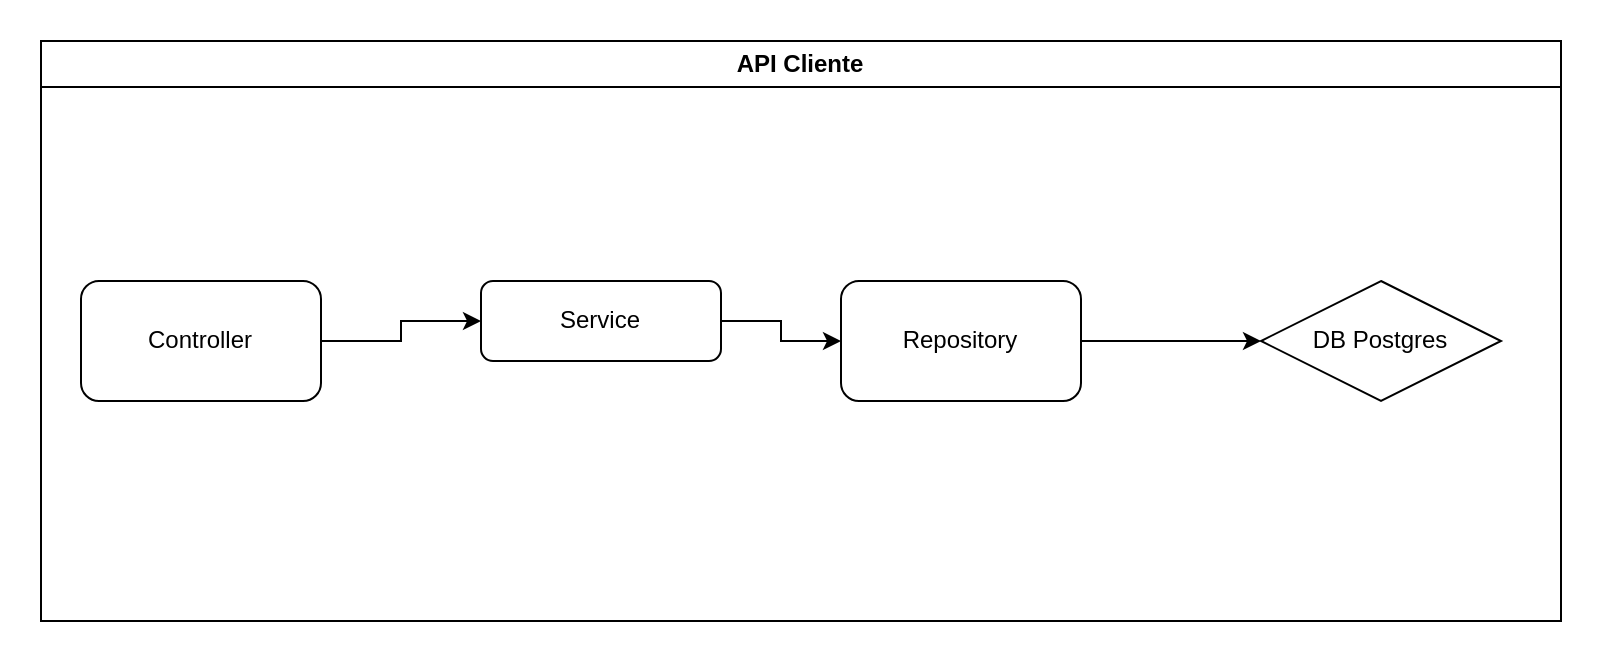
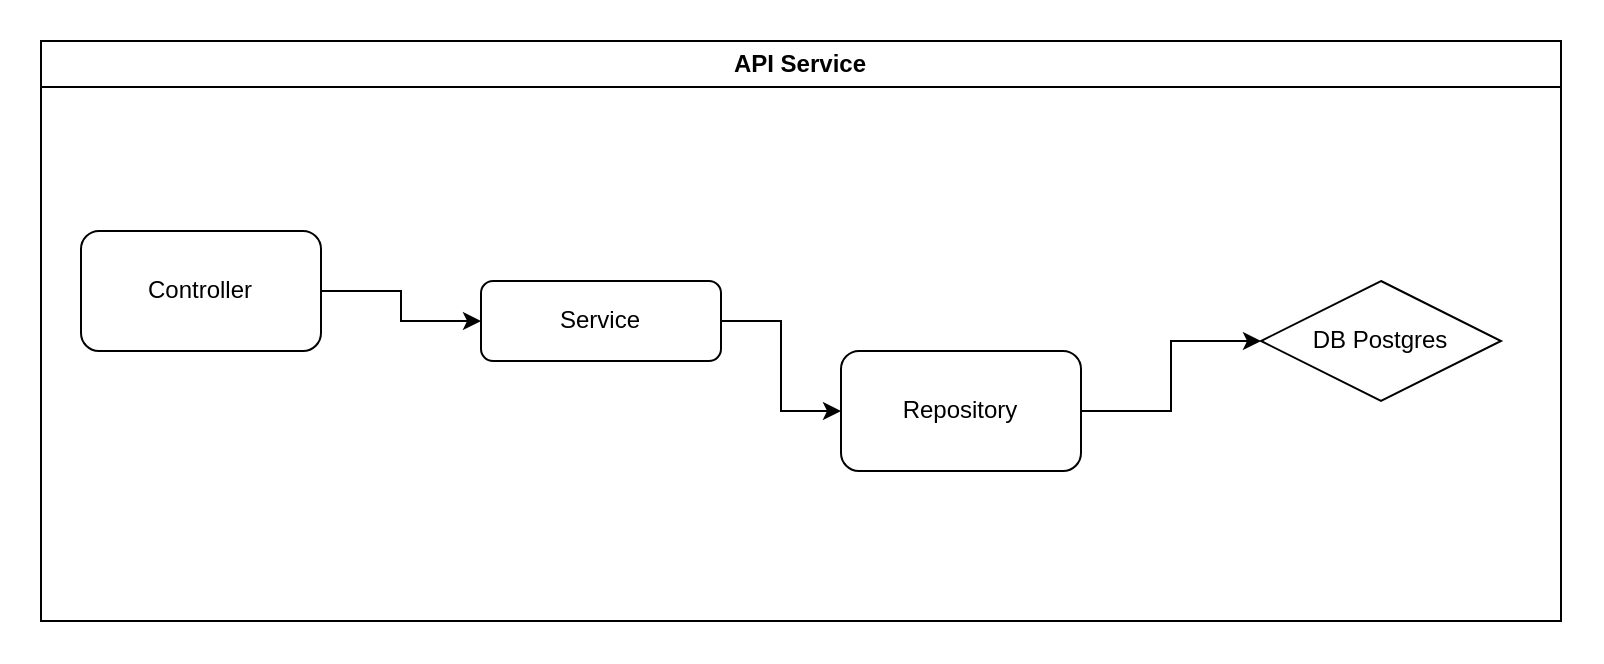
(801, 65) -> (801, 65)
(201, 341) -> (201, 291)
(961, 341) -> (961, 411)
